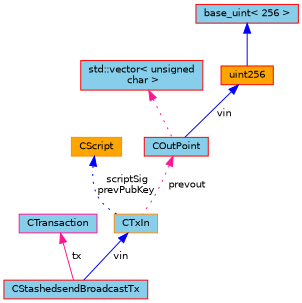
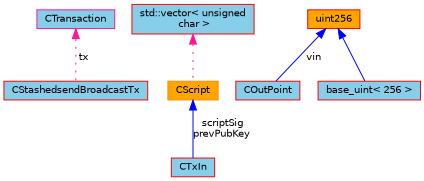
(247, 50) -> (354, 59)
(163, 118) -> (193, 63)
(158, 191) -> none
(97, 194) -> (193, 134)
(136, 224) -> (193, 167)
(102, 260) -> none
(68, 261) -> (76, 60)
